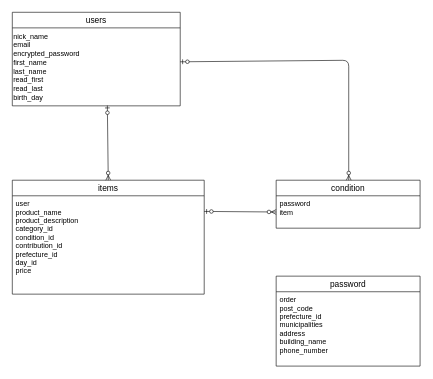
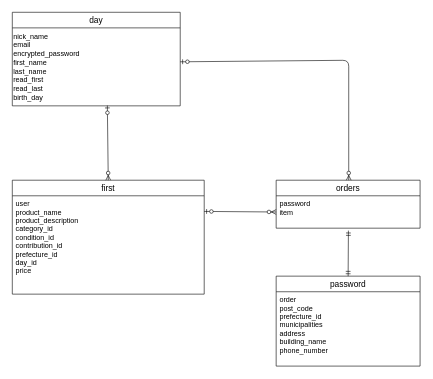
(96, 21) -> (96, 21)
(108, 189) -> (108, 189)
(348, 189) -> (348, 189)
none -> (348, 253)
